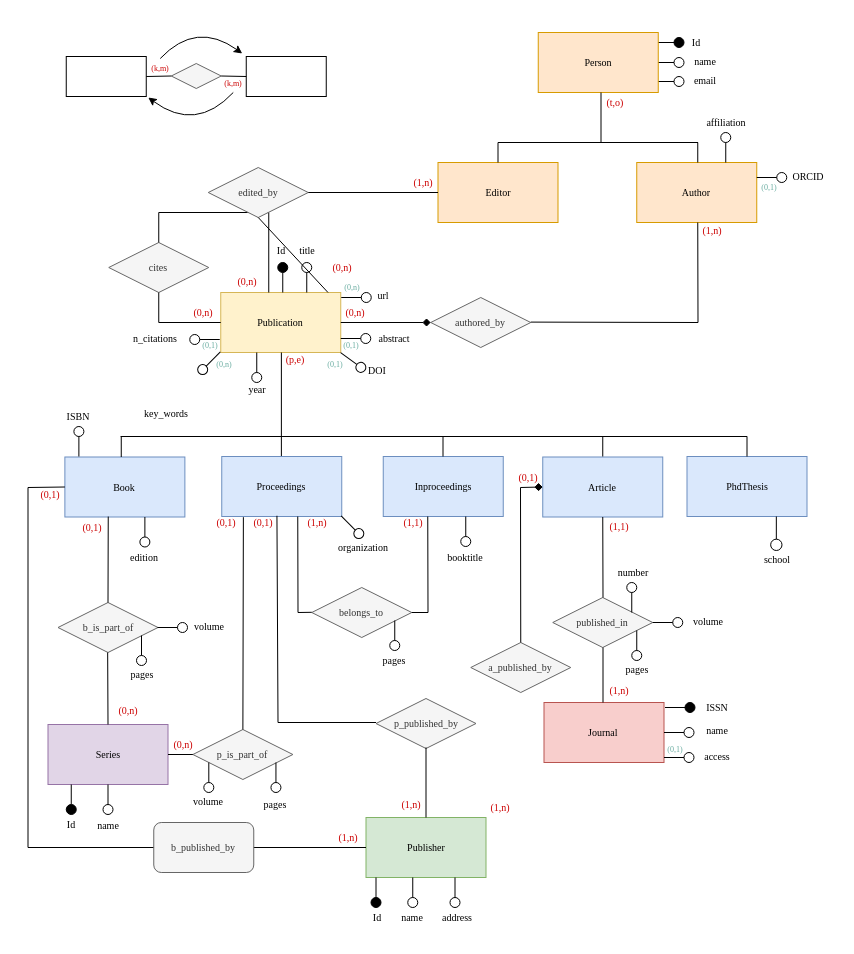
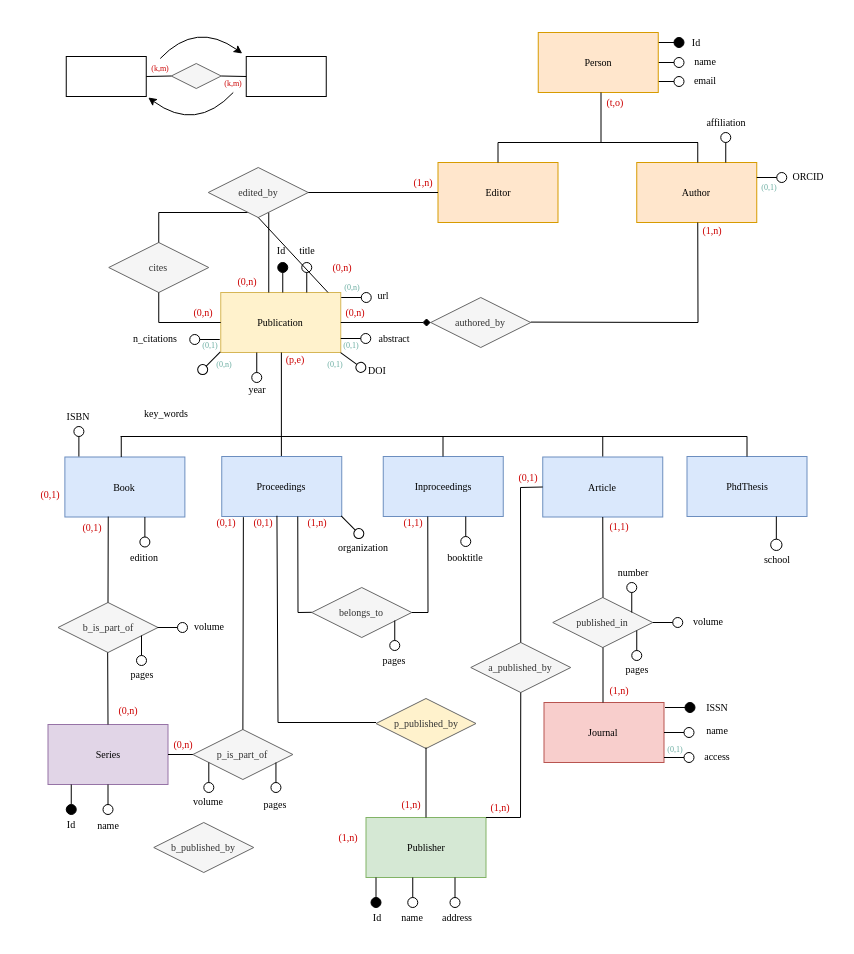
(534, 487) -> (538, 487)
(28, 713) -> none
(426, 724) -> (426, 724)
none -> (521, 772)
(204, 848) -> (204, 848)
